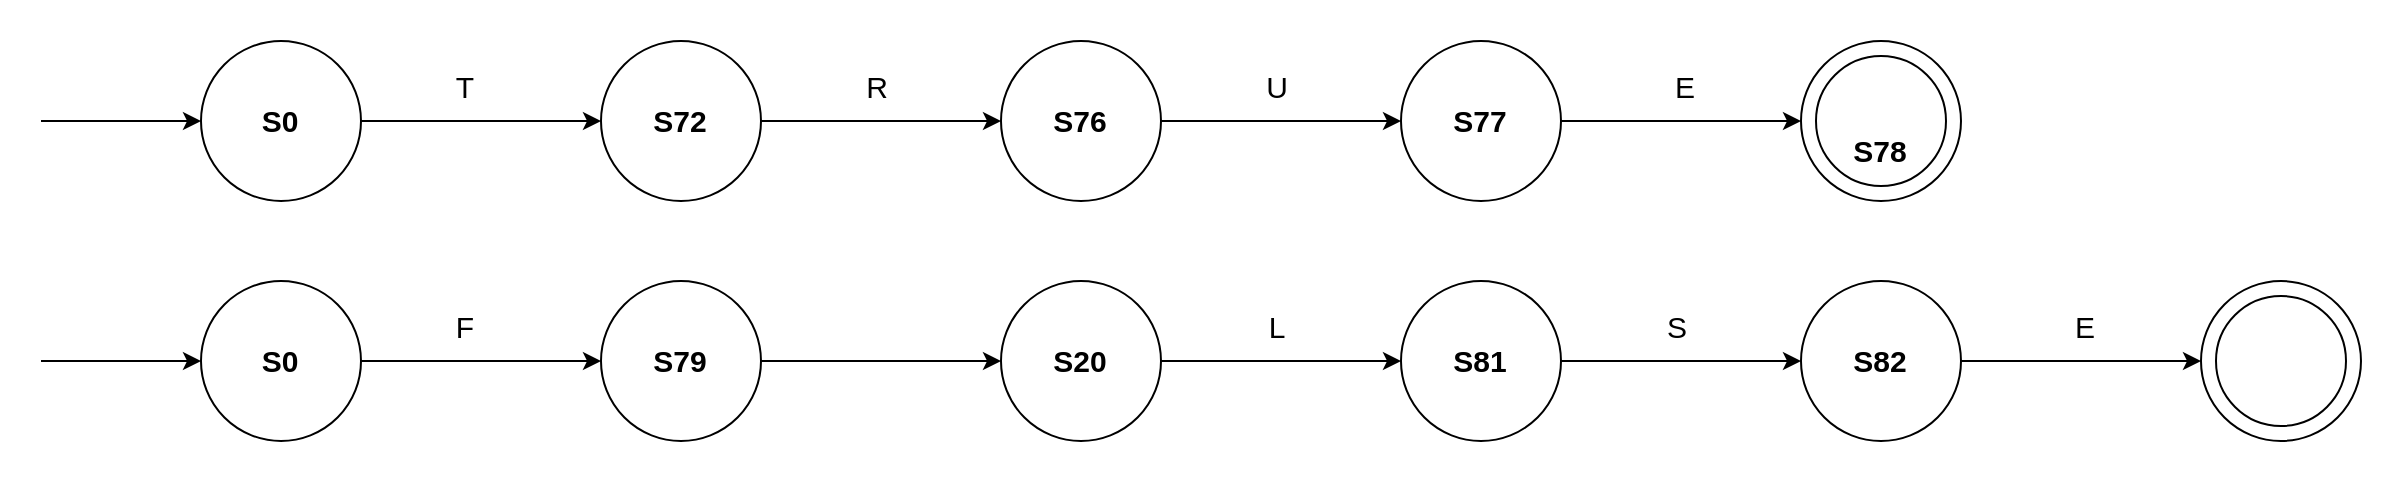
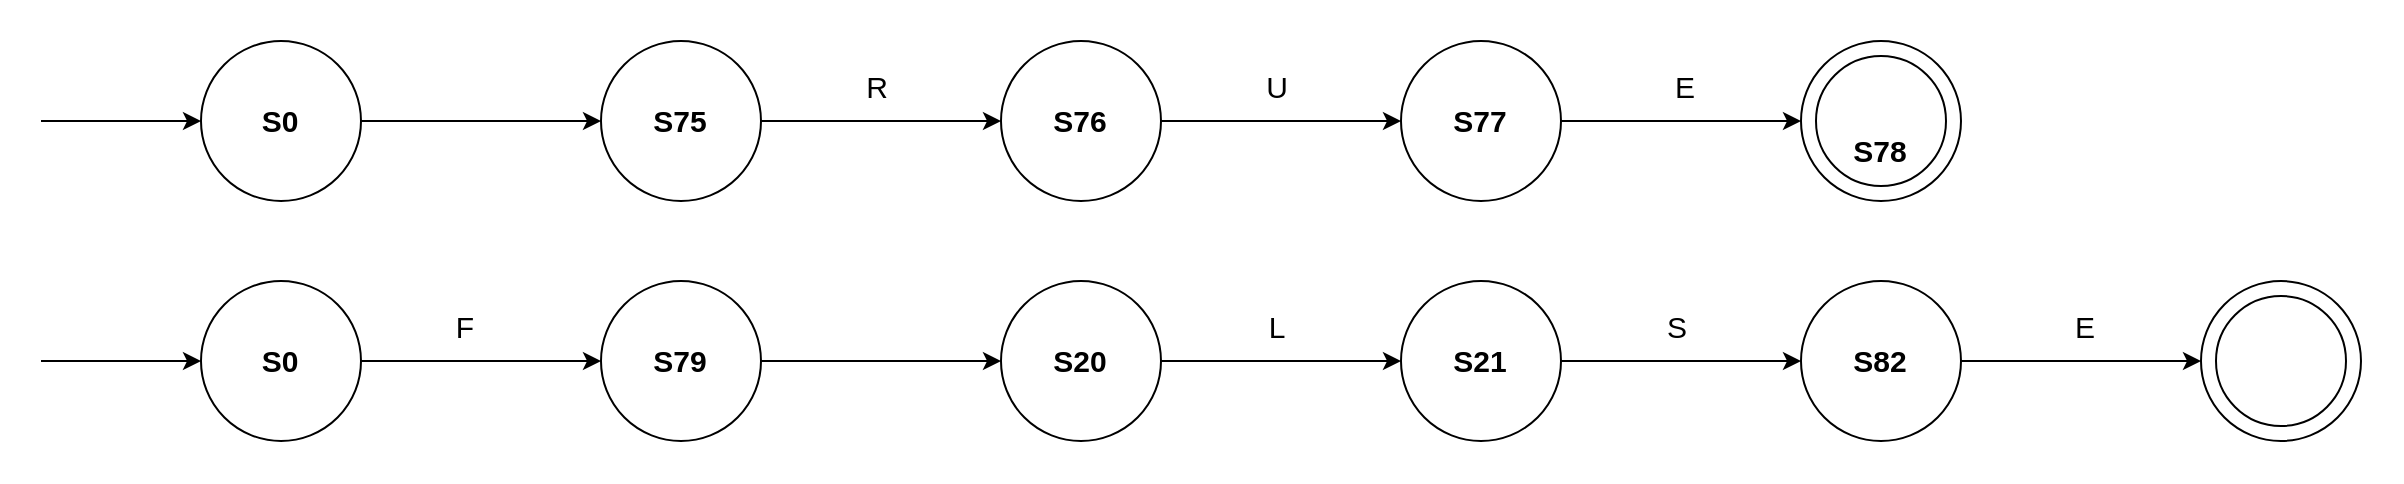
(466, 86) -> none
(681, 121) -> (681, 121)
(1481, 361) -> (1481, 361)
